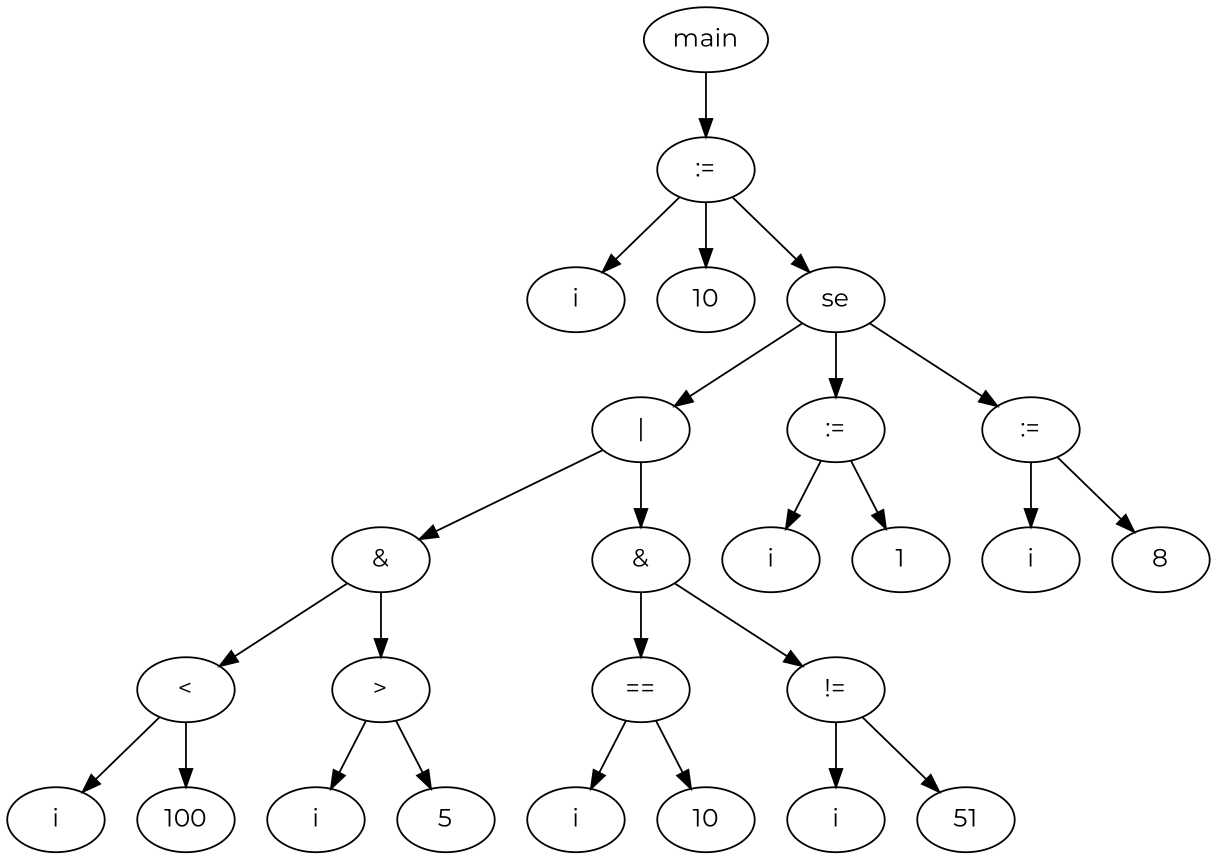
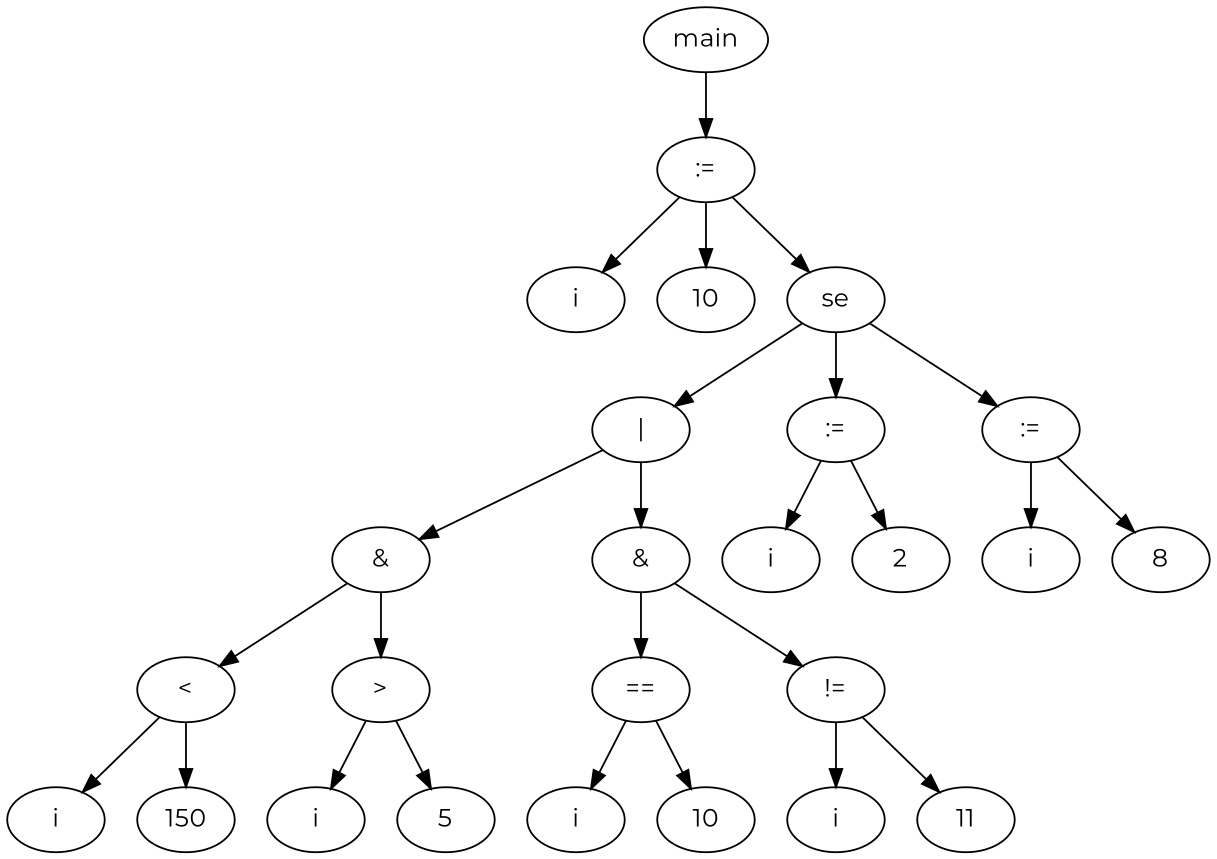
(901, 560) -> (901, 560)
(186, 820) -> (186, 820)
(966, 820) -> (966, 820)
